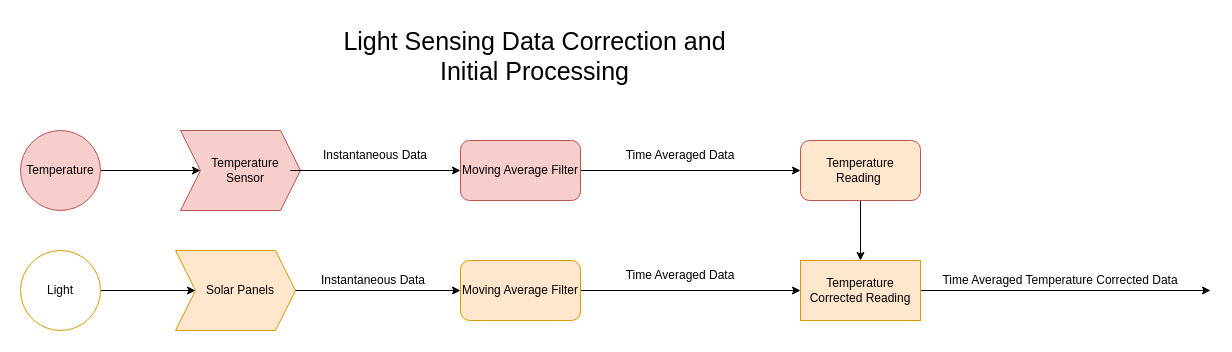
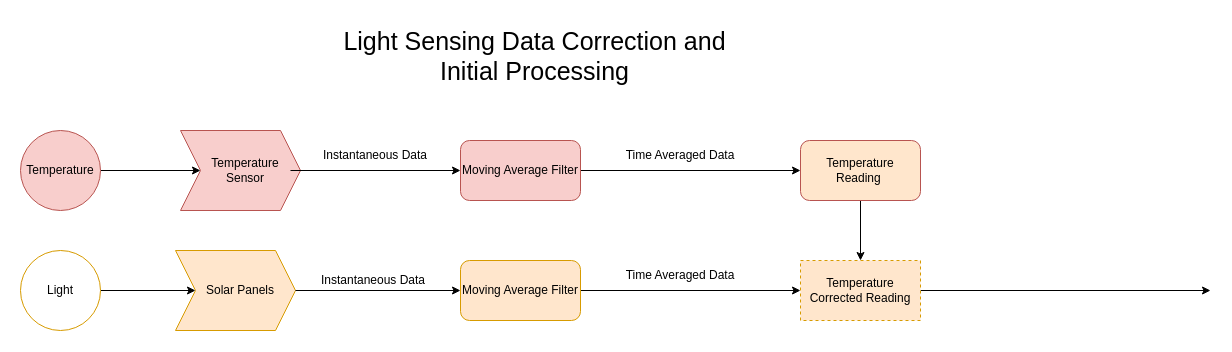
(1061, 281) -> none
(861, 291) -> (861, 291)
